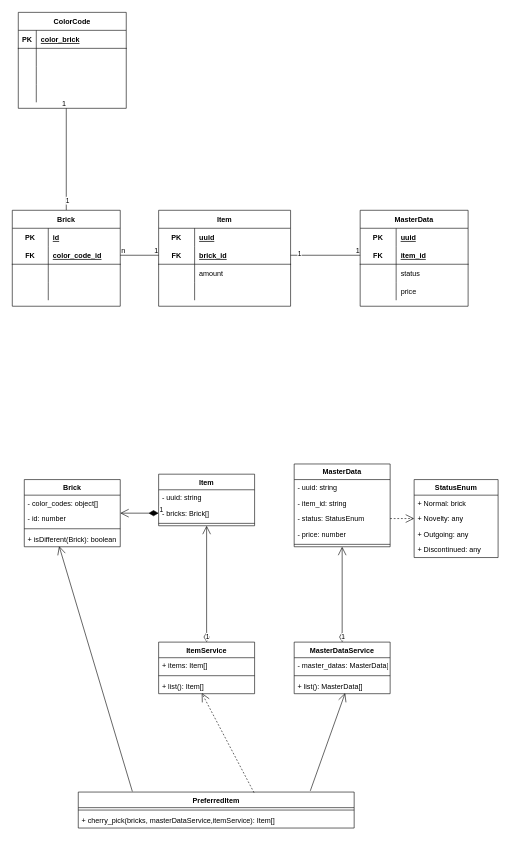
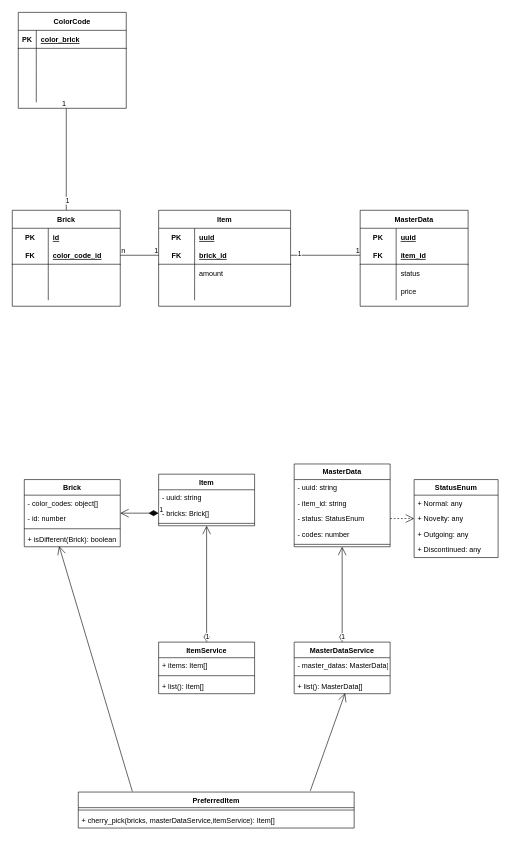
(443, 503) -> (440, 503)
(324, 535) -> (325, 535)
(229, 744) -> none
